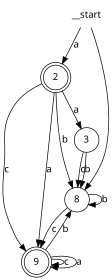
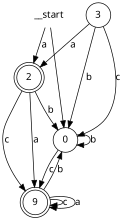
(70, 107) -> (67, 43)
(77, 200) -> (65, 140)
